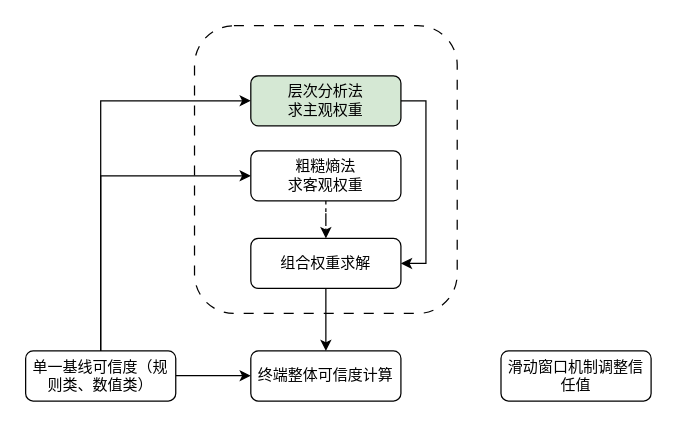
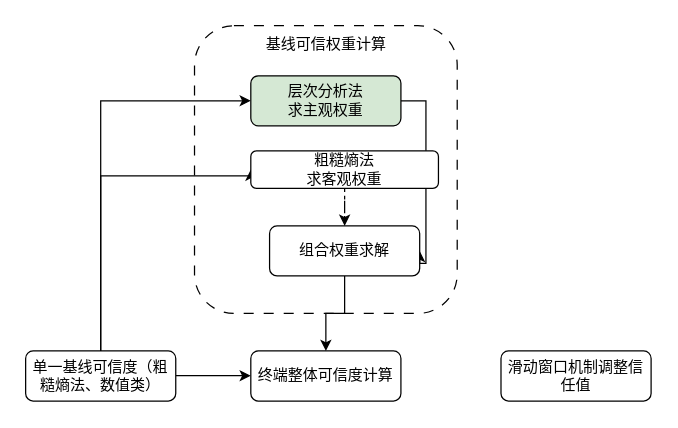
none -> (326, 44)
(326, 176) -> (344, 169)
(326, 263) -> (344, 251)
(101, 376) -> (101, 376)
